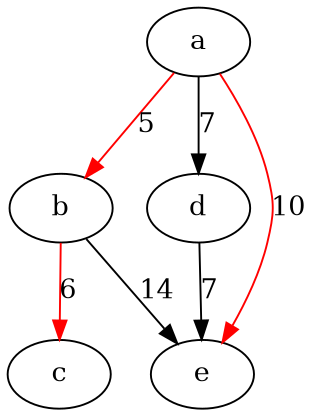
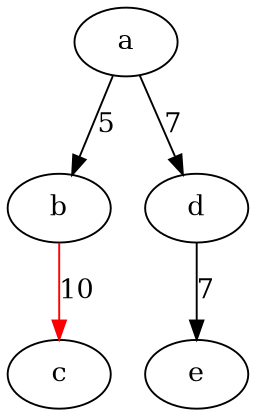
(136, 118) -> (96, 116)
(272, 198) -> none
(125, 284) -> none
(69, 291) -> (77, 291)
